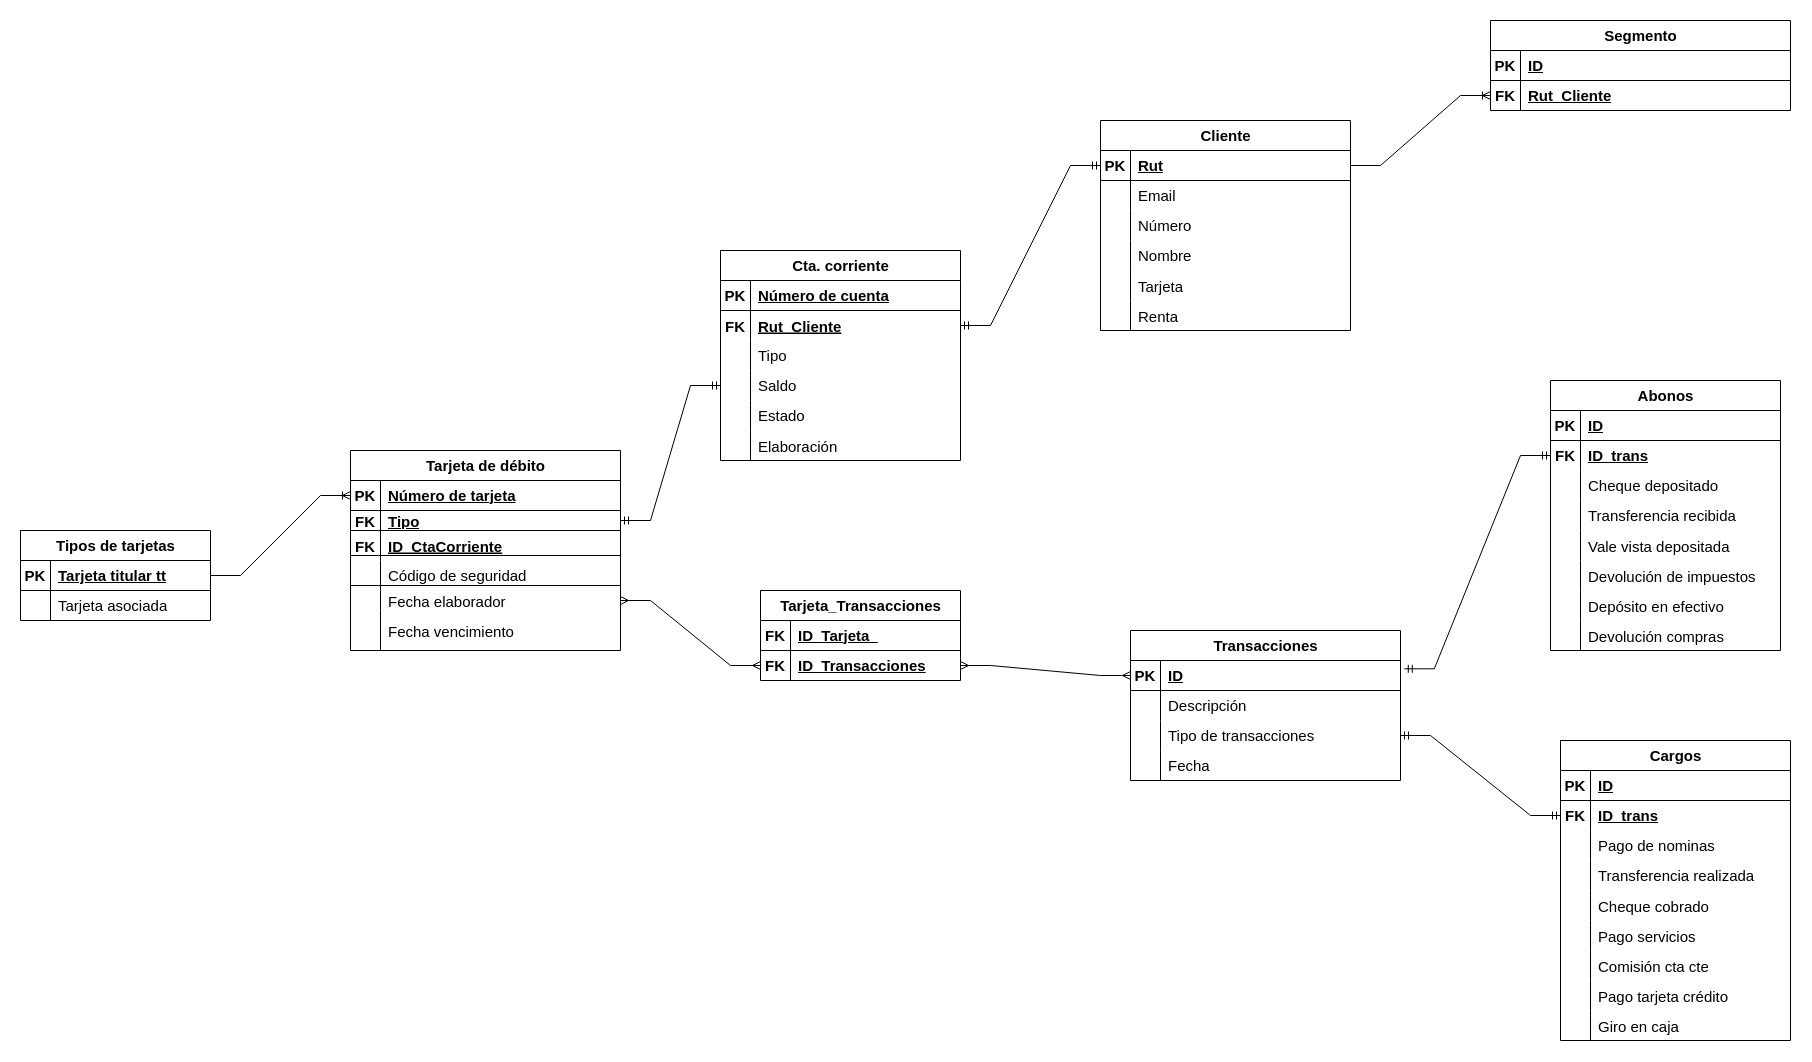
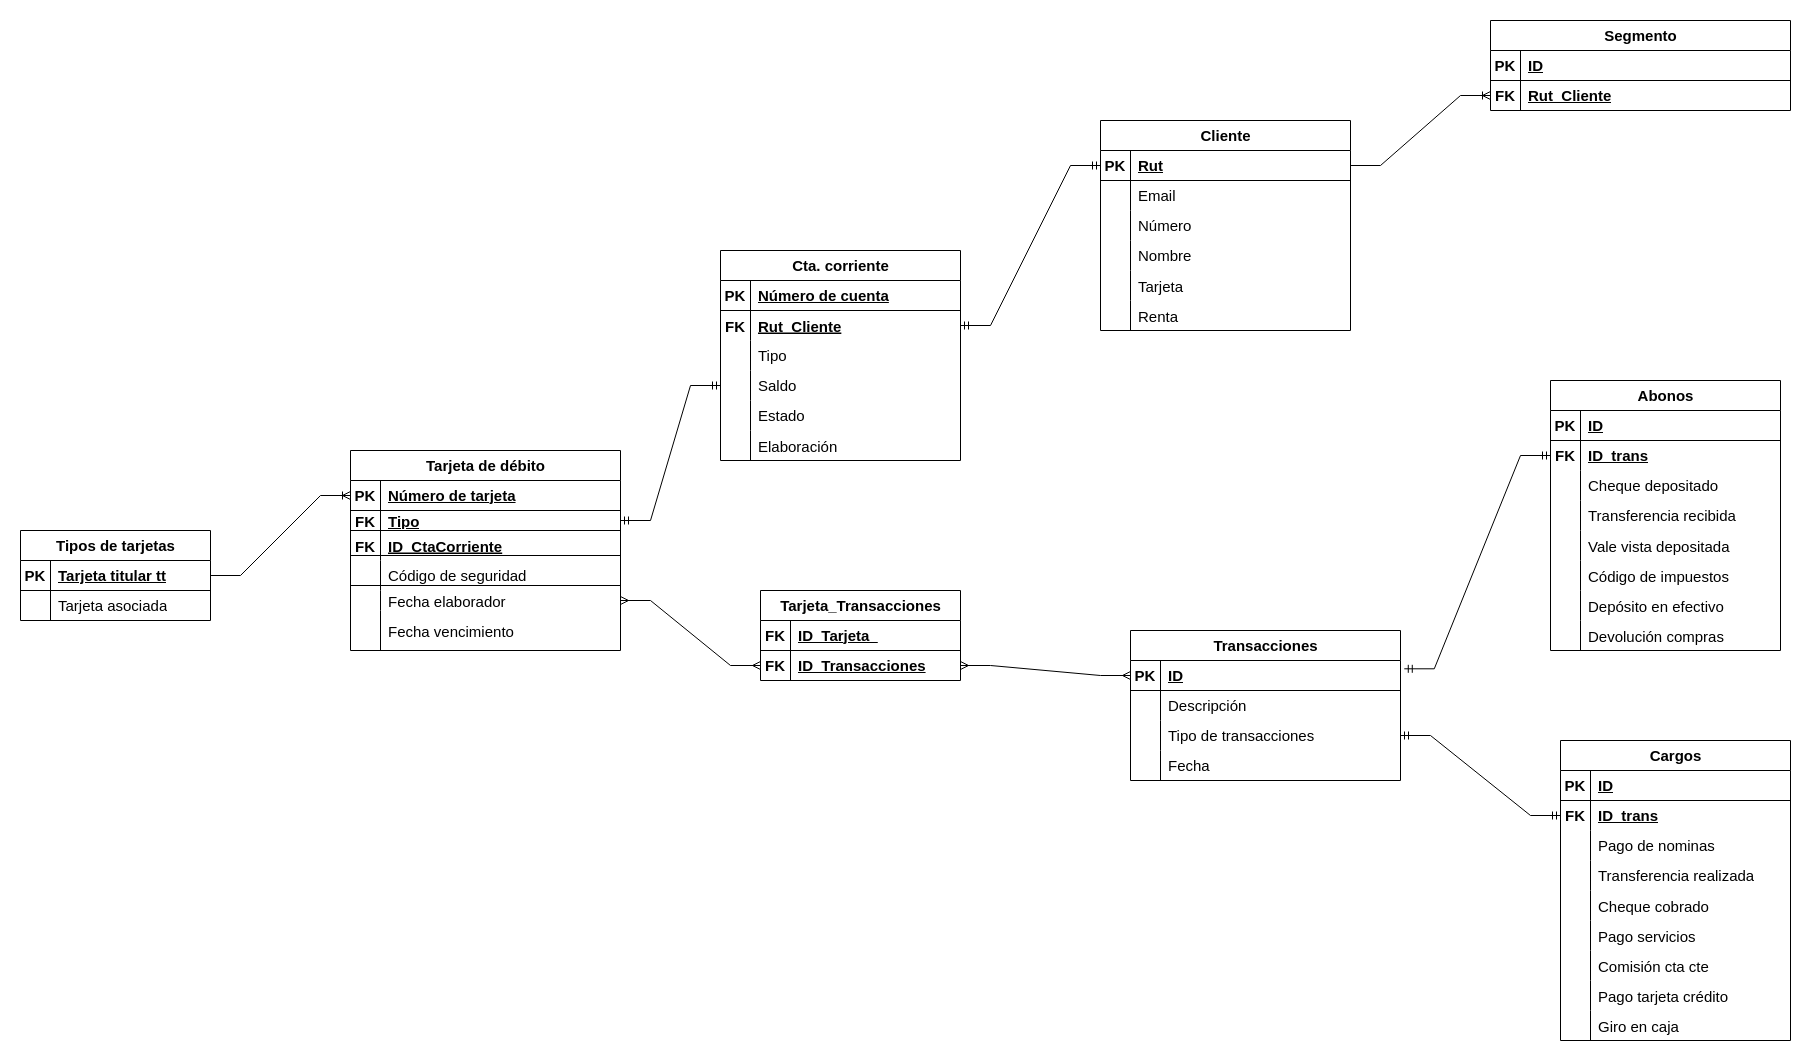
(1675, 577) -> (1660, 577)
